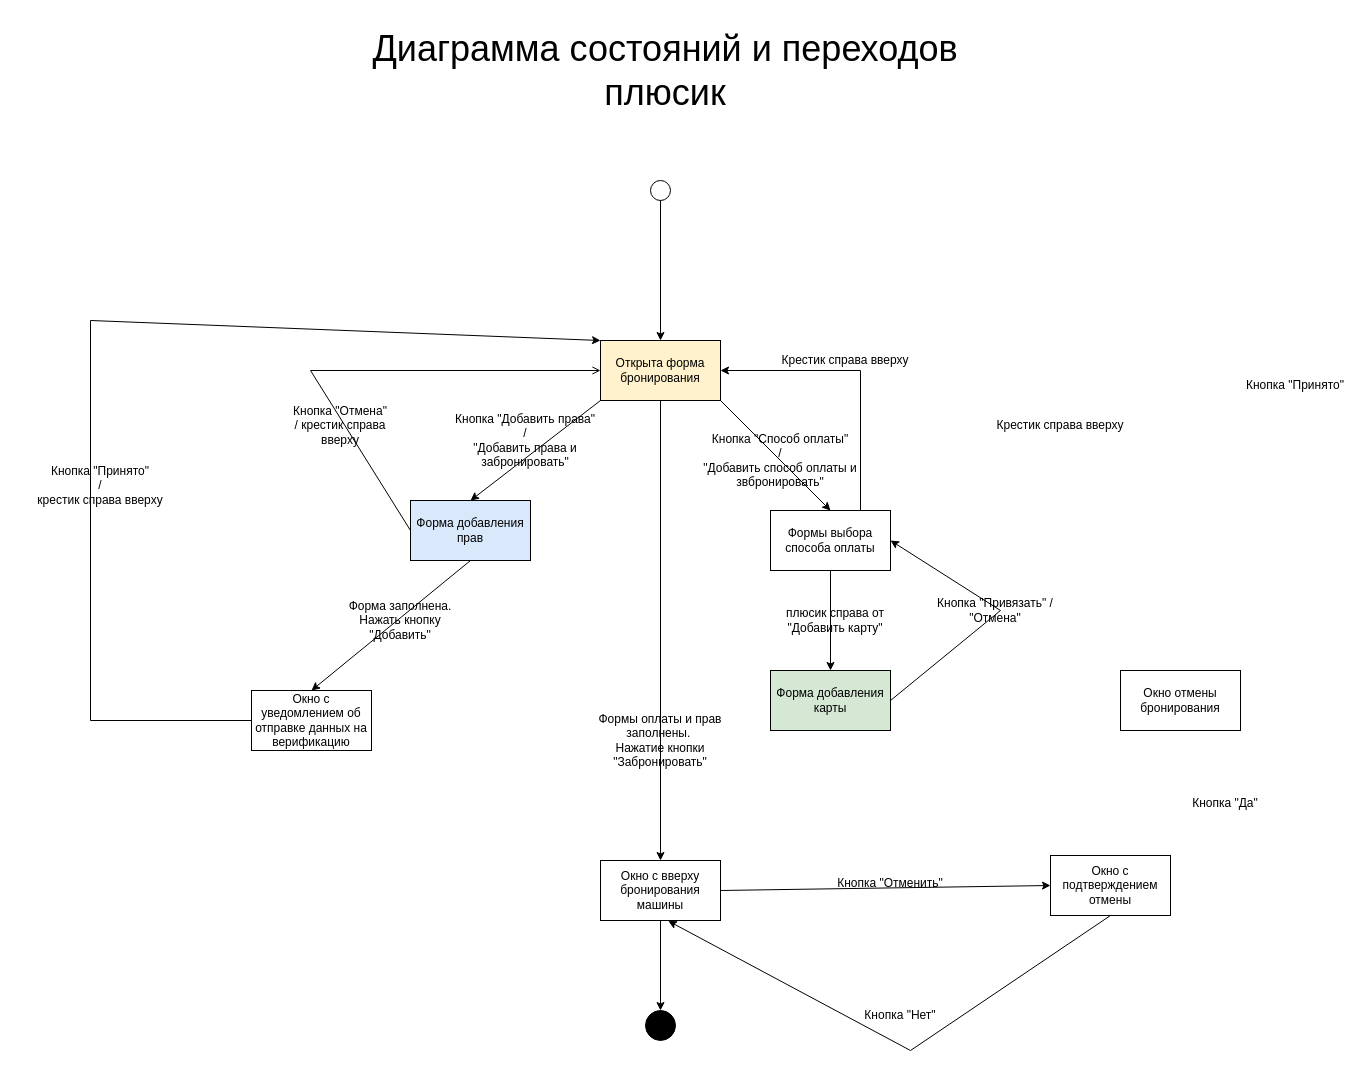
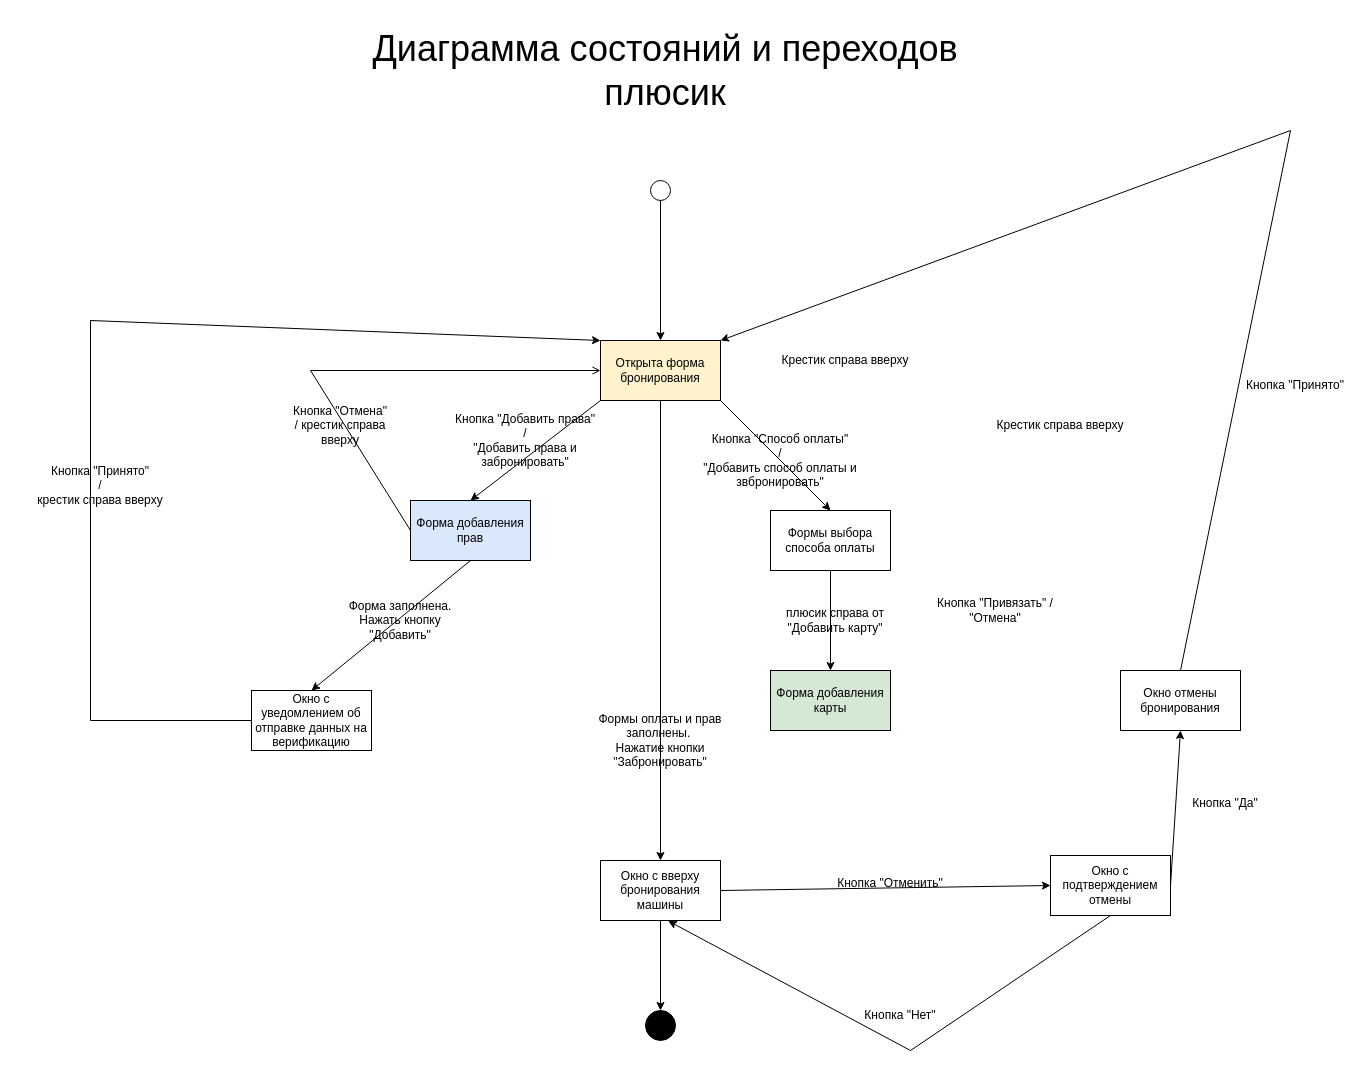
none -> (1267, 139)
(861, 375) -> none
(994, 616) -> none
none -> (1175, 808)
